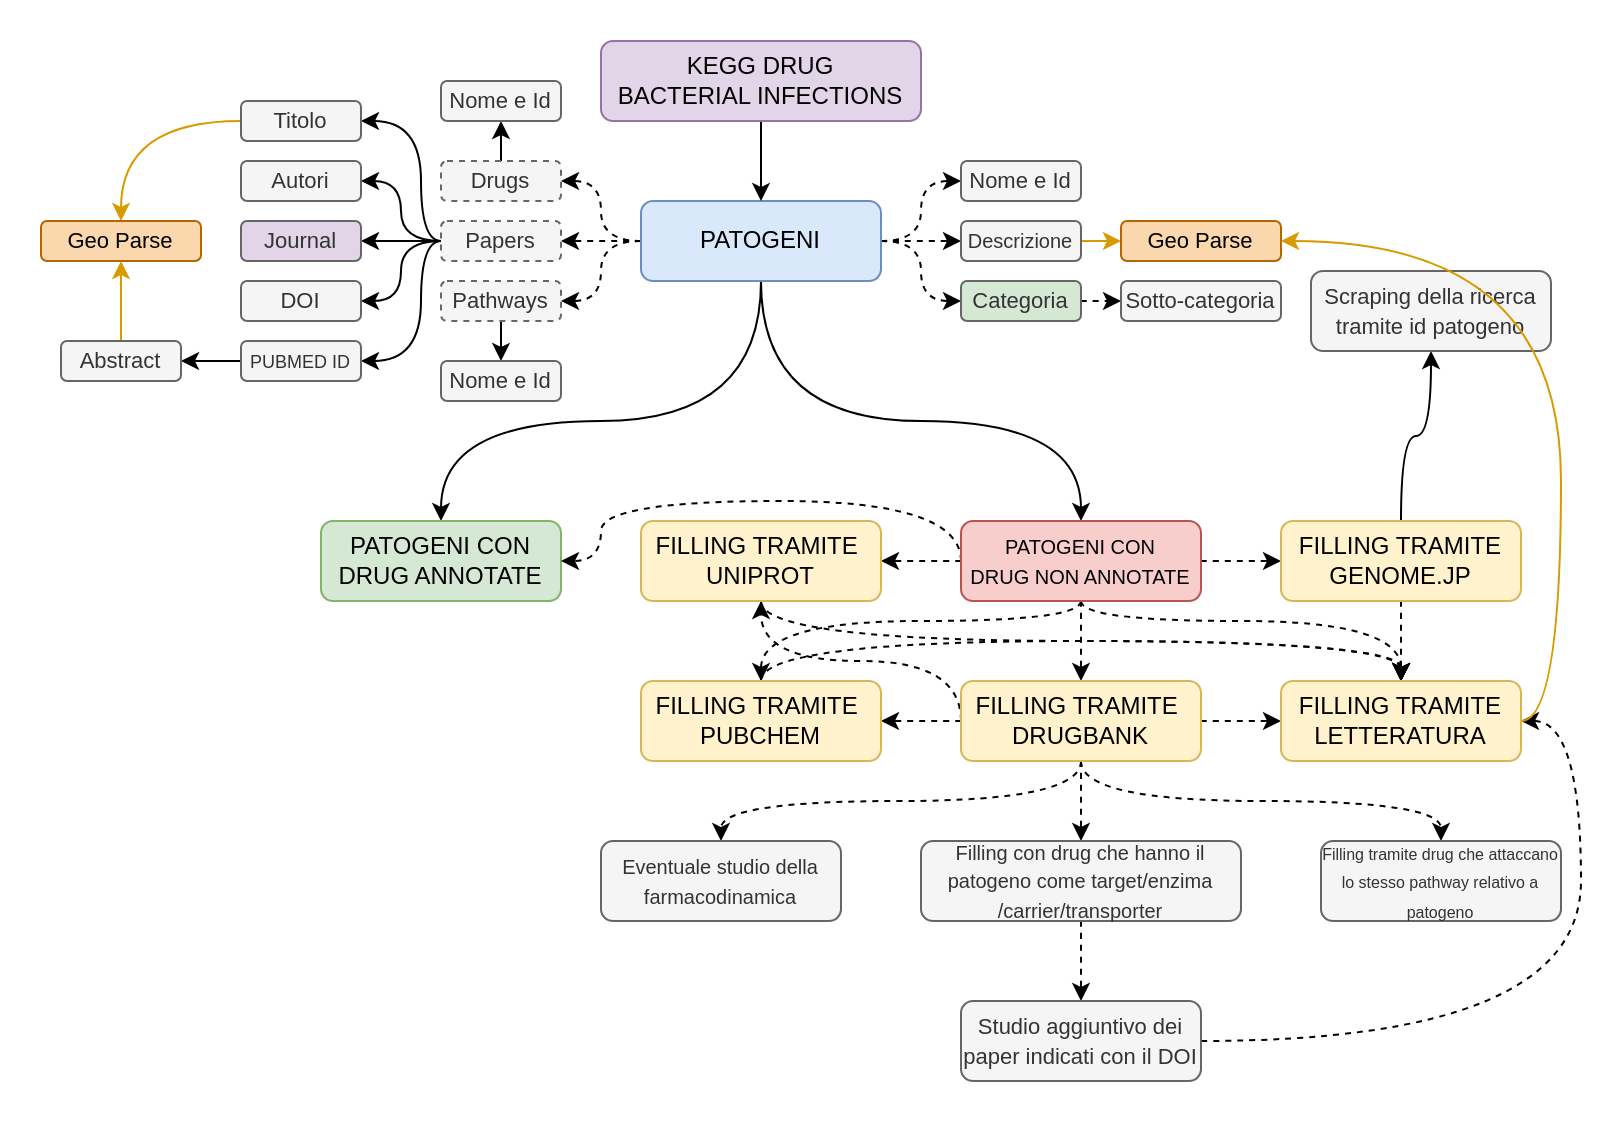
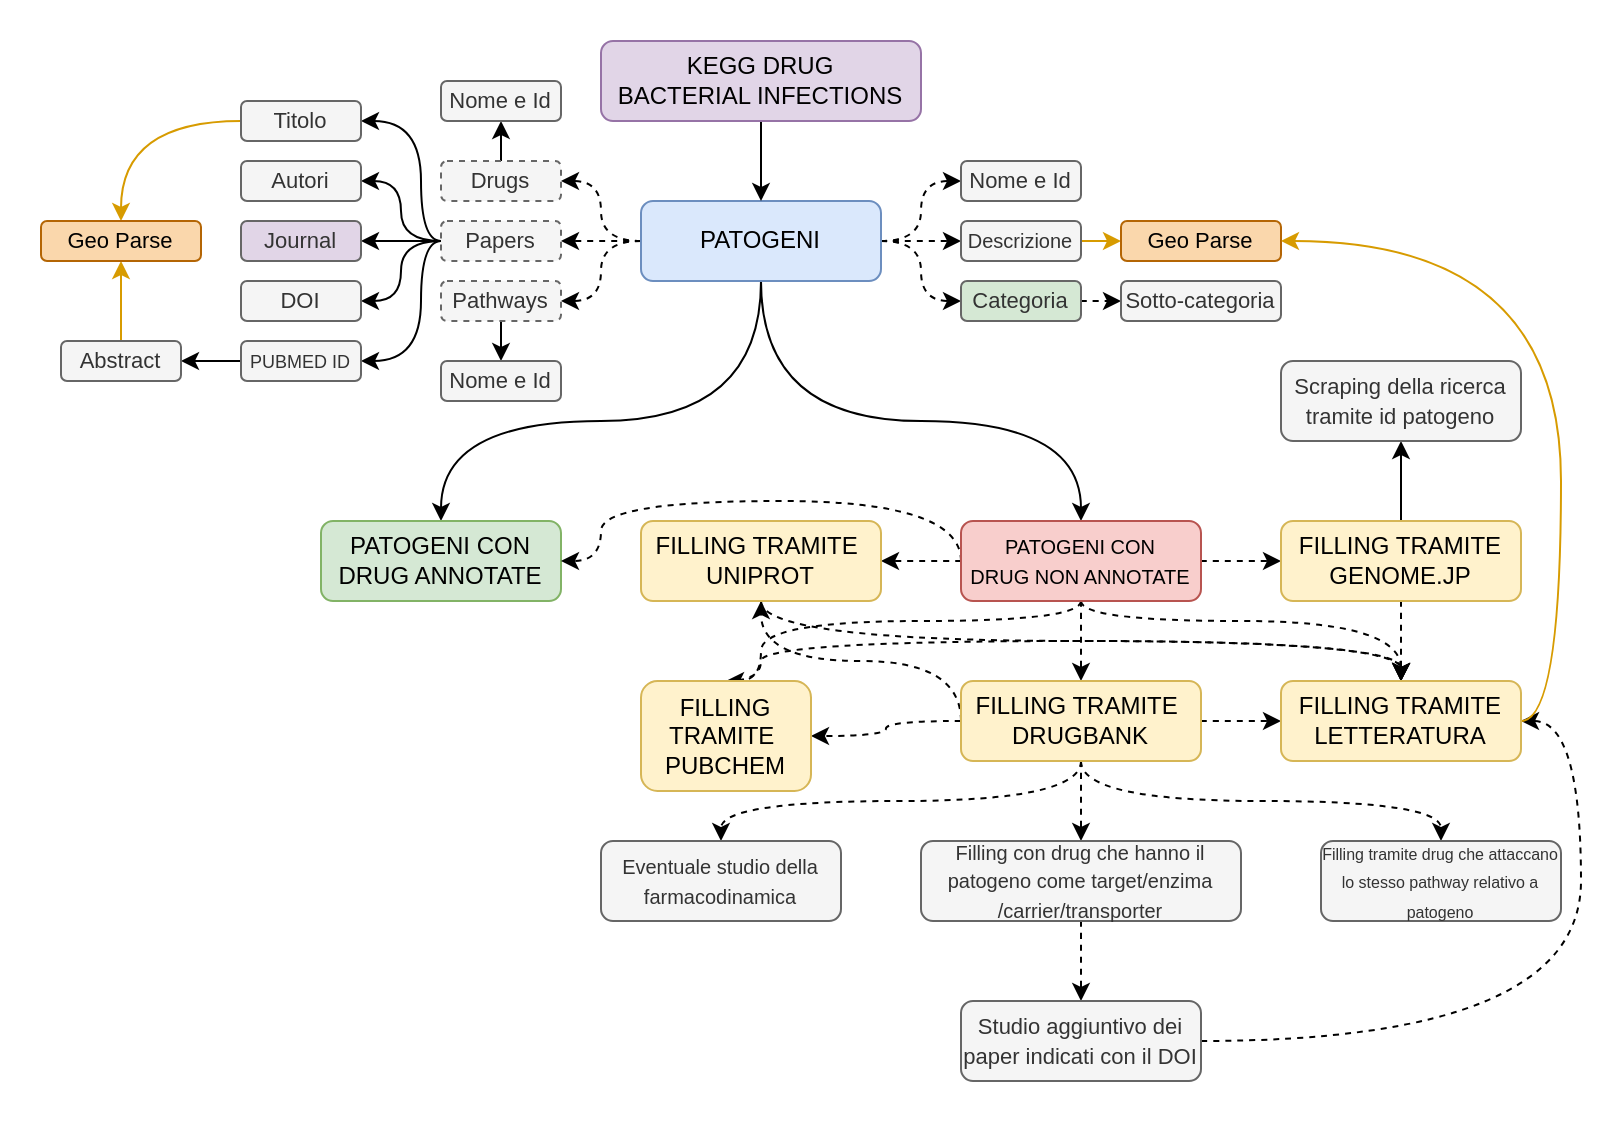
(1431, 311) -> (1401, 401)
(761, 721) -> (726, 736)
